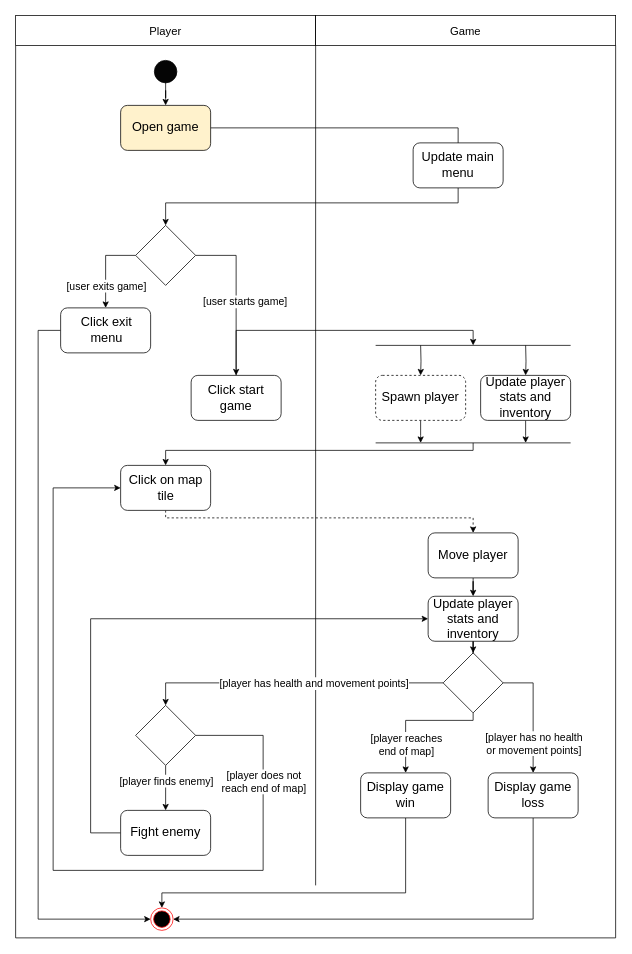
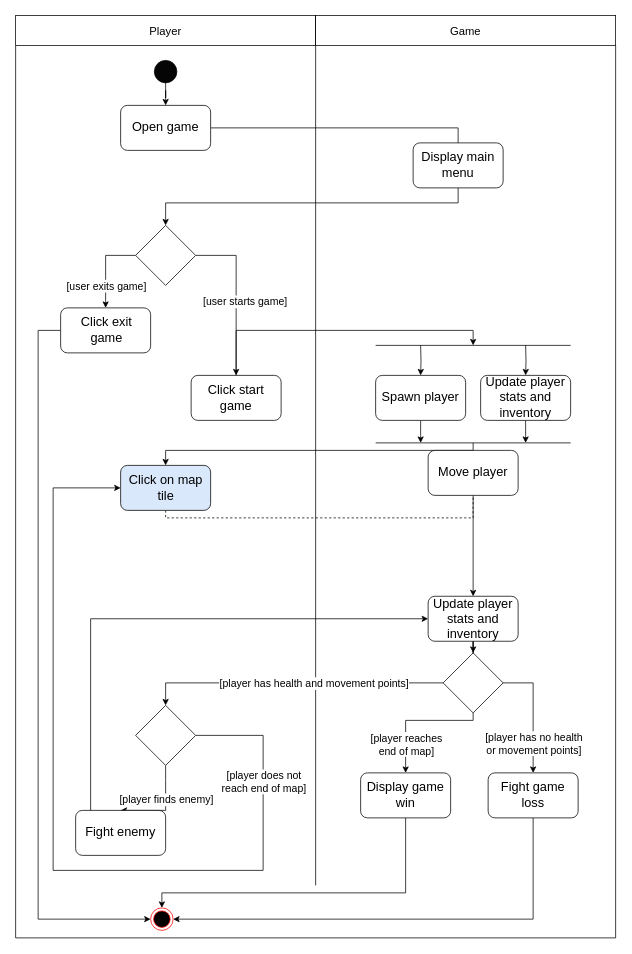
(165, 128) -> (165, 128)
(458, 165) -> (458, 165)
(107, 330) -> (107, 330)
(420, 398) -> (420, 398)
(165, 488) -> (165, 488)
(473, 555) -> (473, 473)
(533, 795) -> (533, 795)
(165, 833) -> (120, 833)
